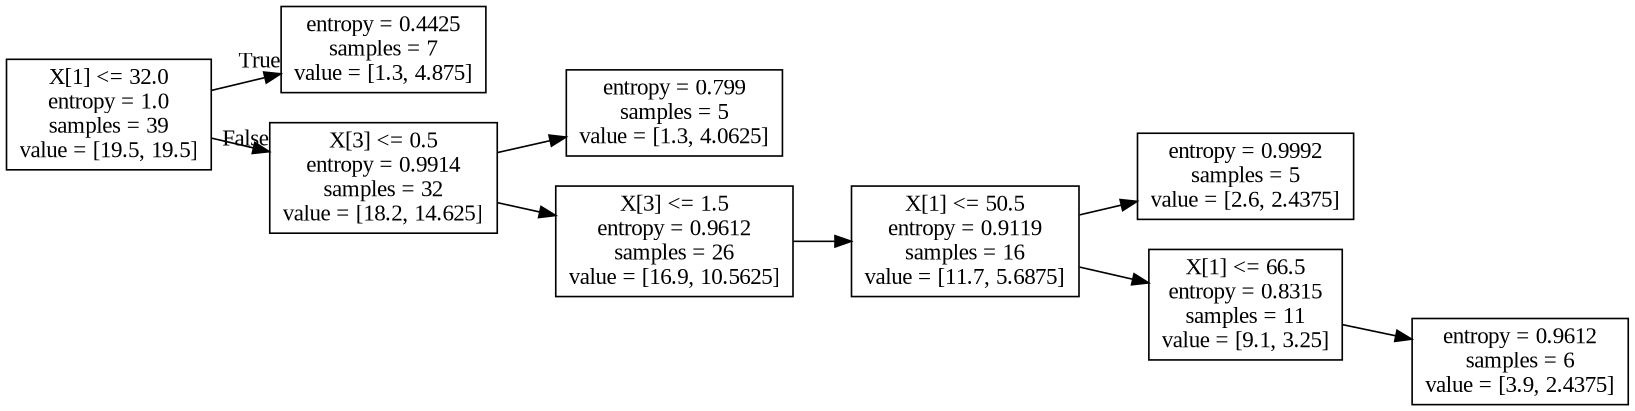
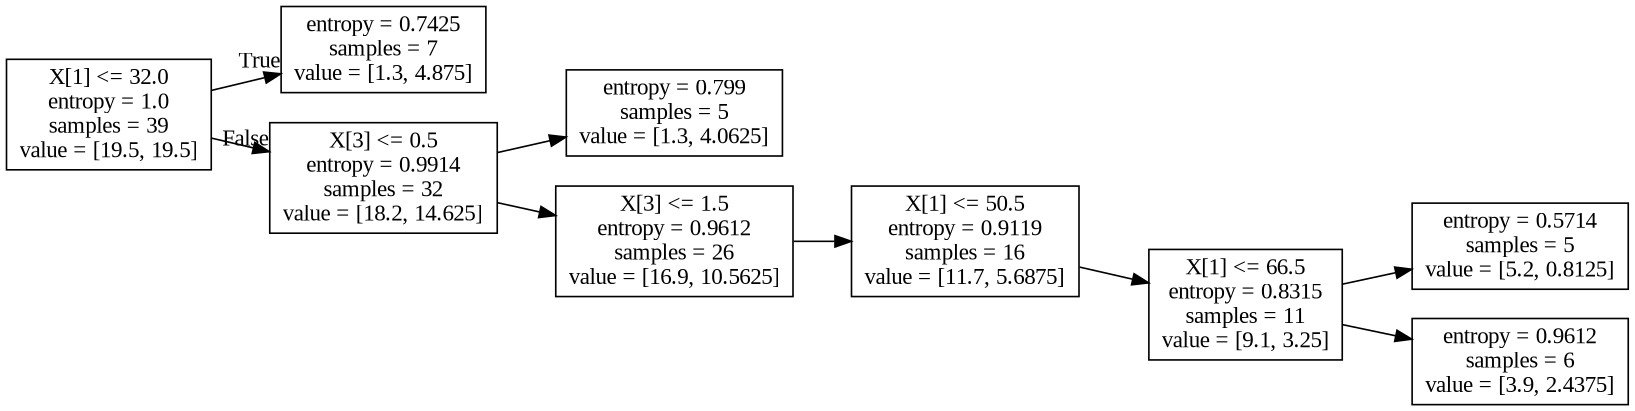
(384, 50) -> (384, 50)
(1246, 176) -> none
none -> (1520, 246)
